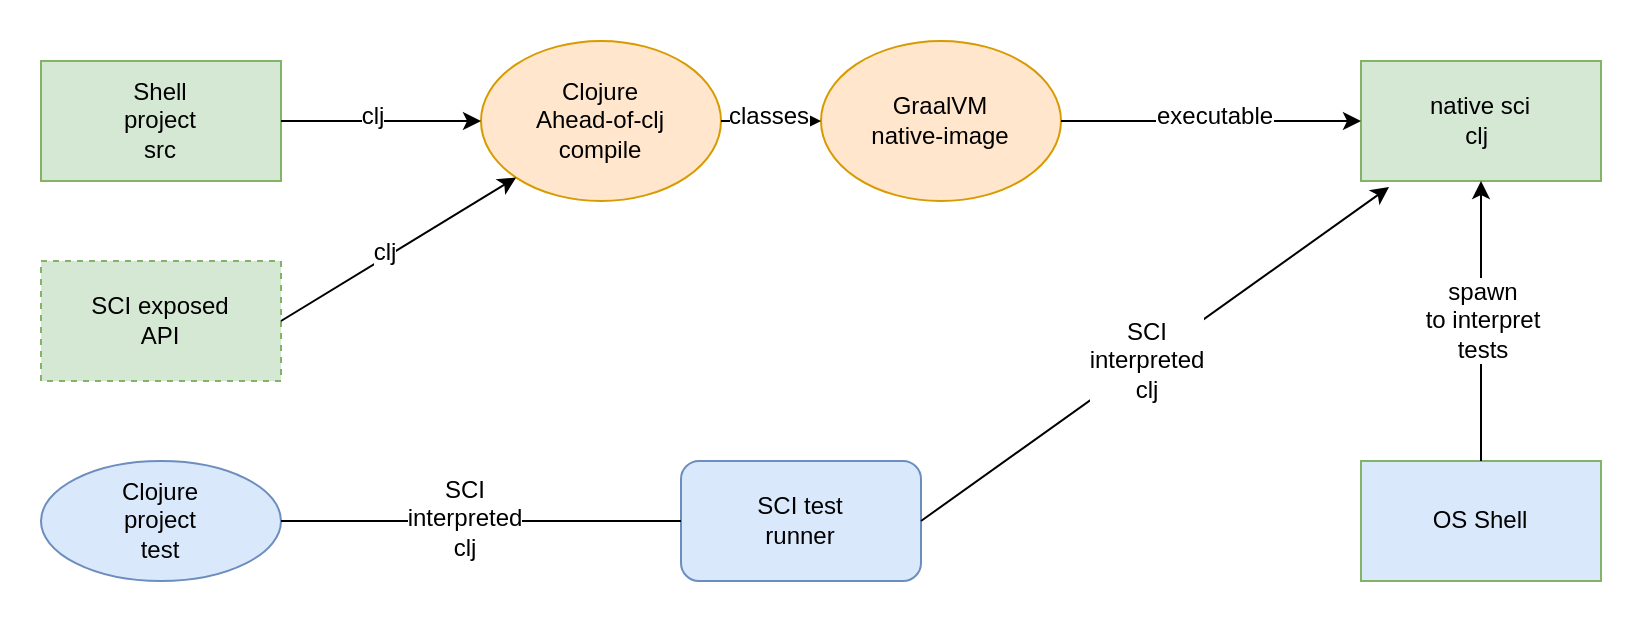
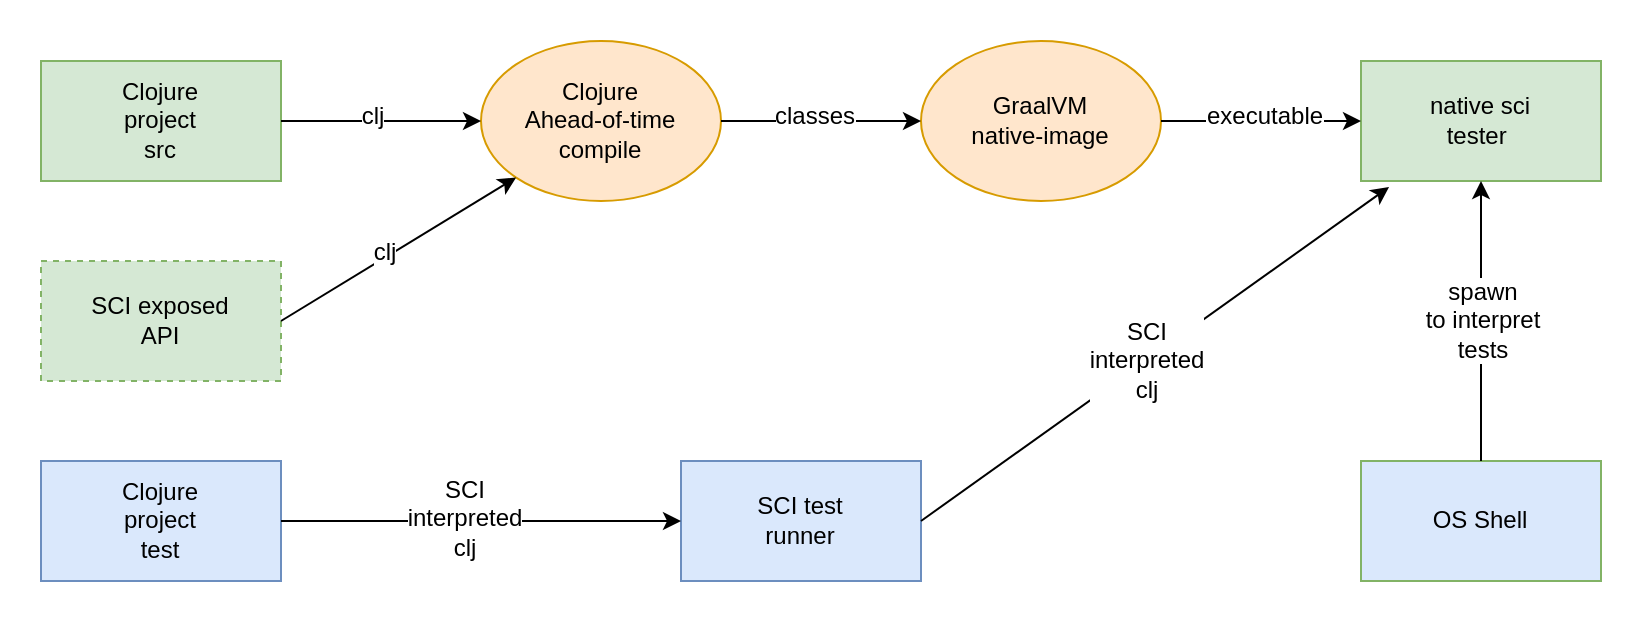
(161, 121) -> (161, 121)
(601, 121) -> (601, 121)
(941, 121) -> (1041, 121)
(1481, 121) -> (1481, 121)
(161, 521) -> (161, 521)
(672, 521) -> (666, 521)
(801, 521) -> (801, 521)
